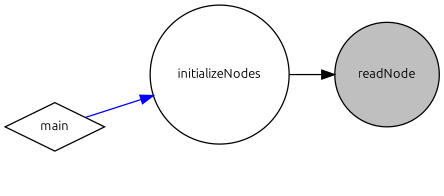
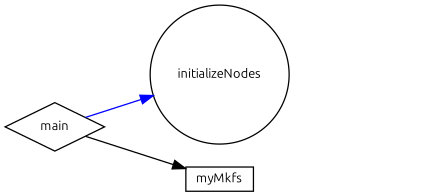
(387, 75) -> none
none -> (220, 179)
